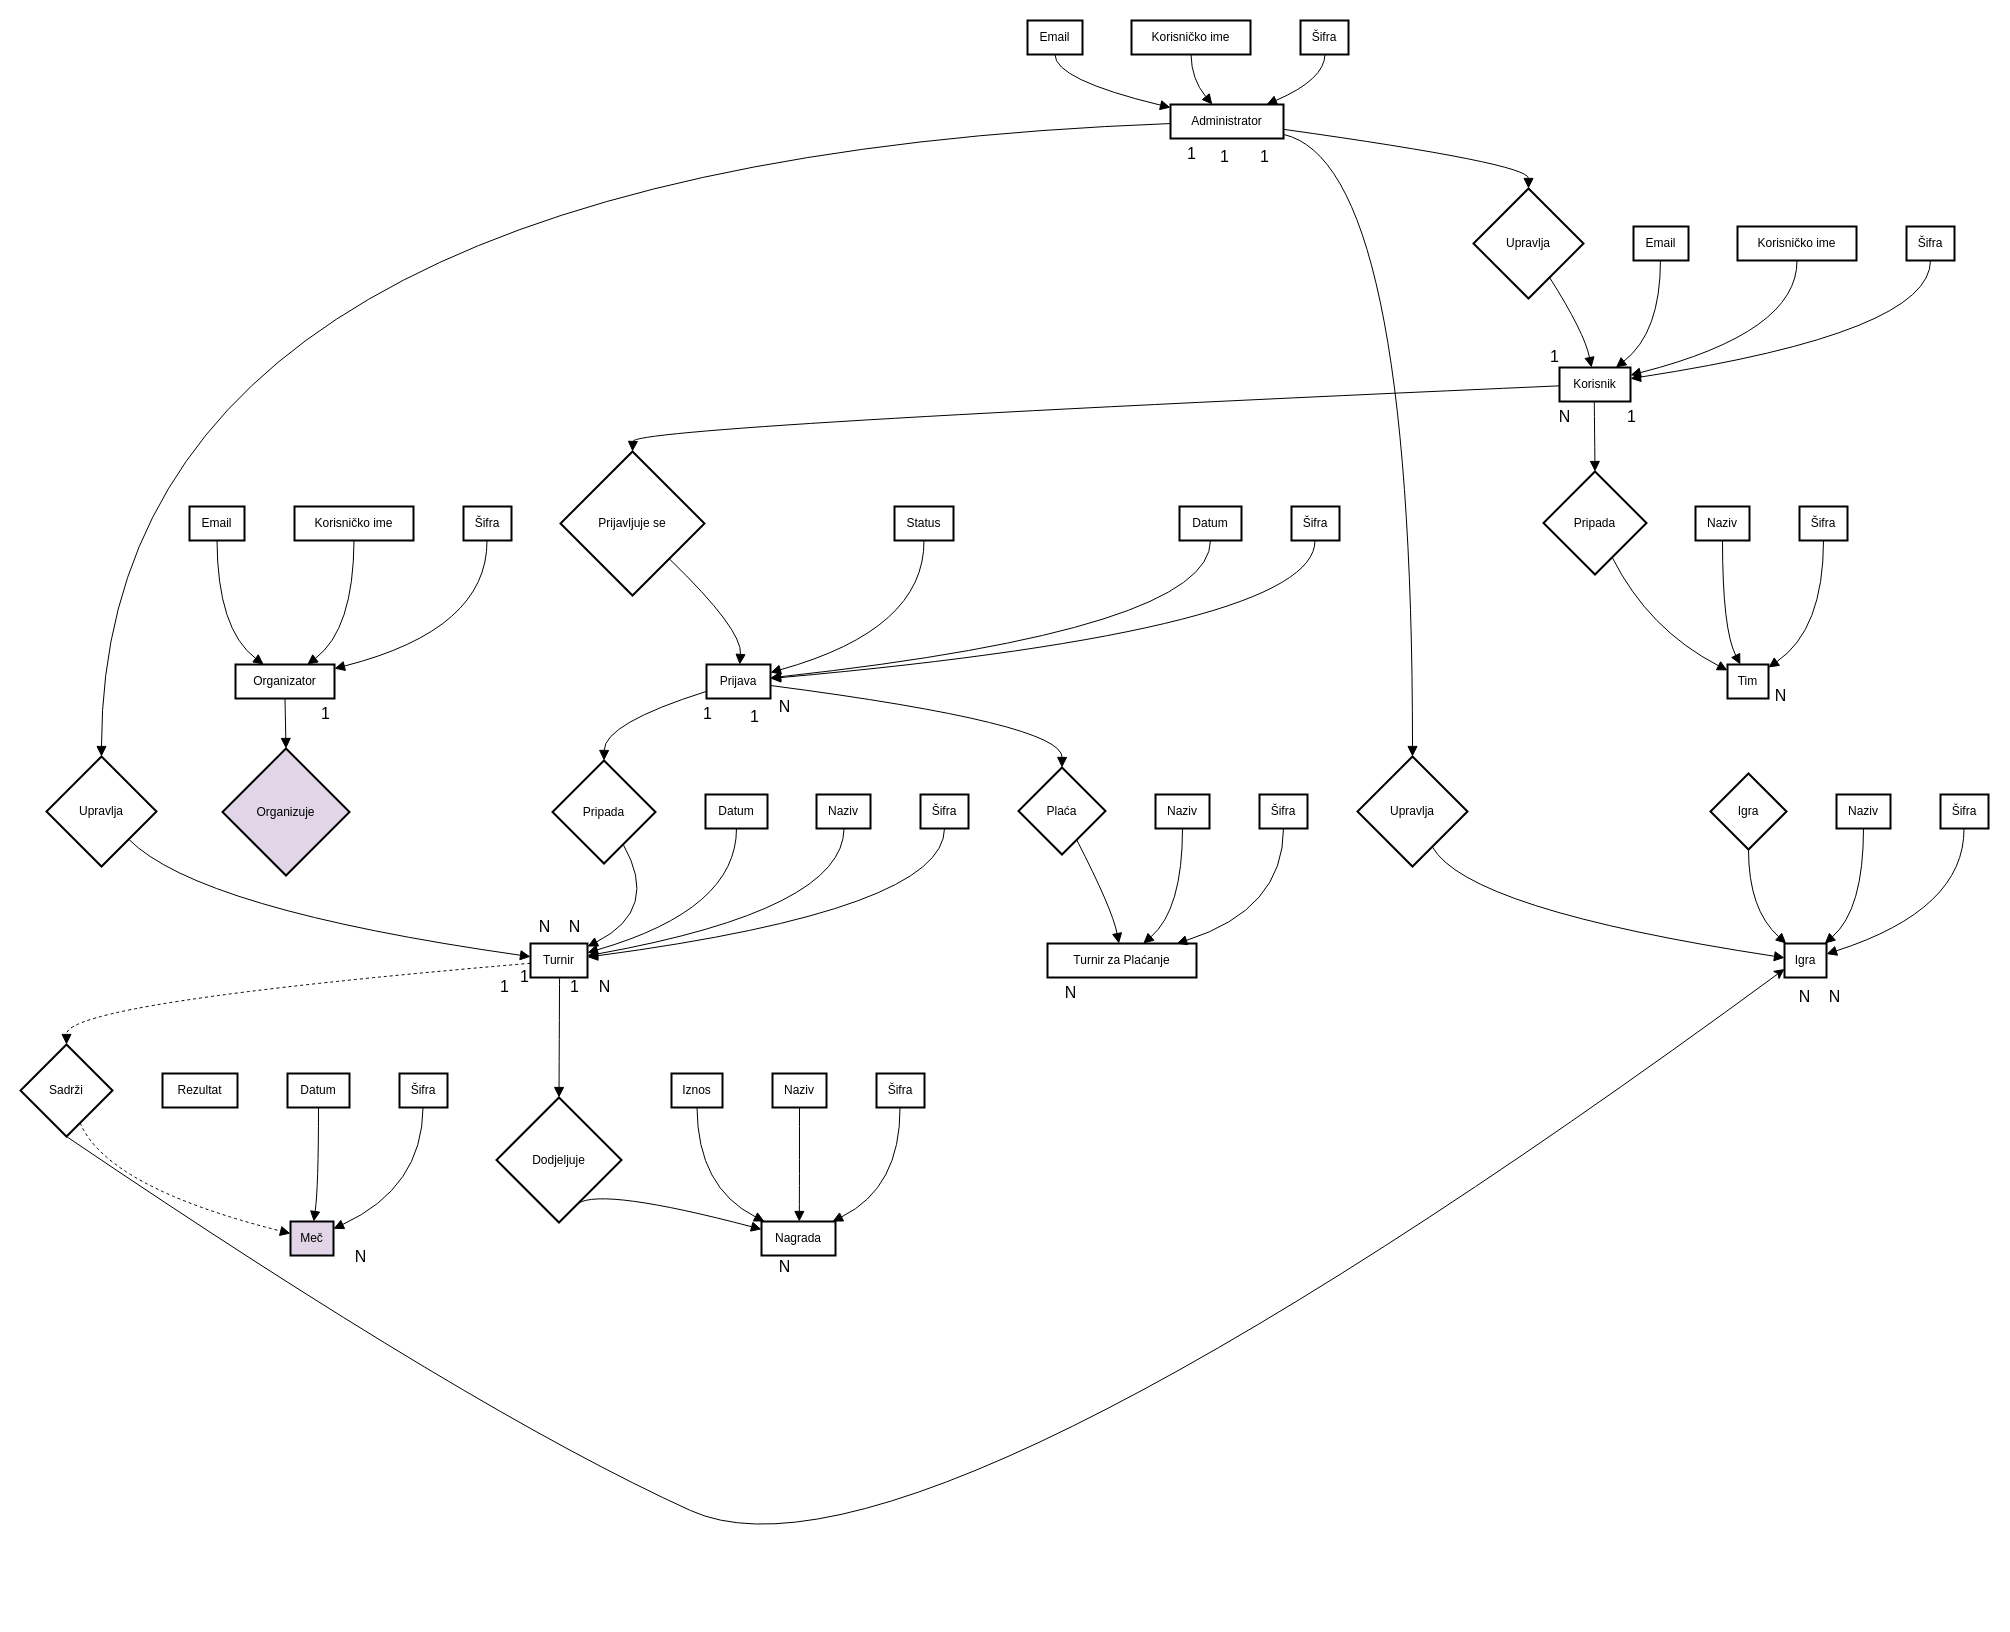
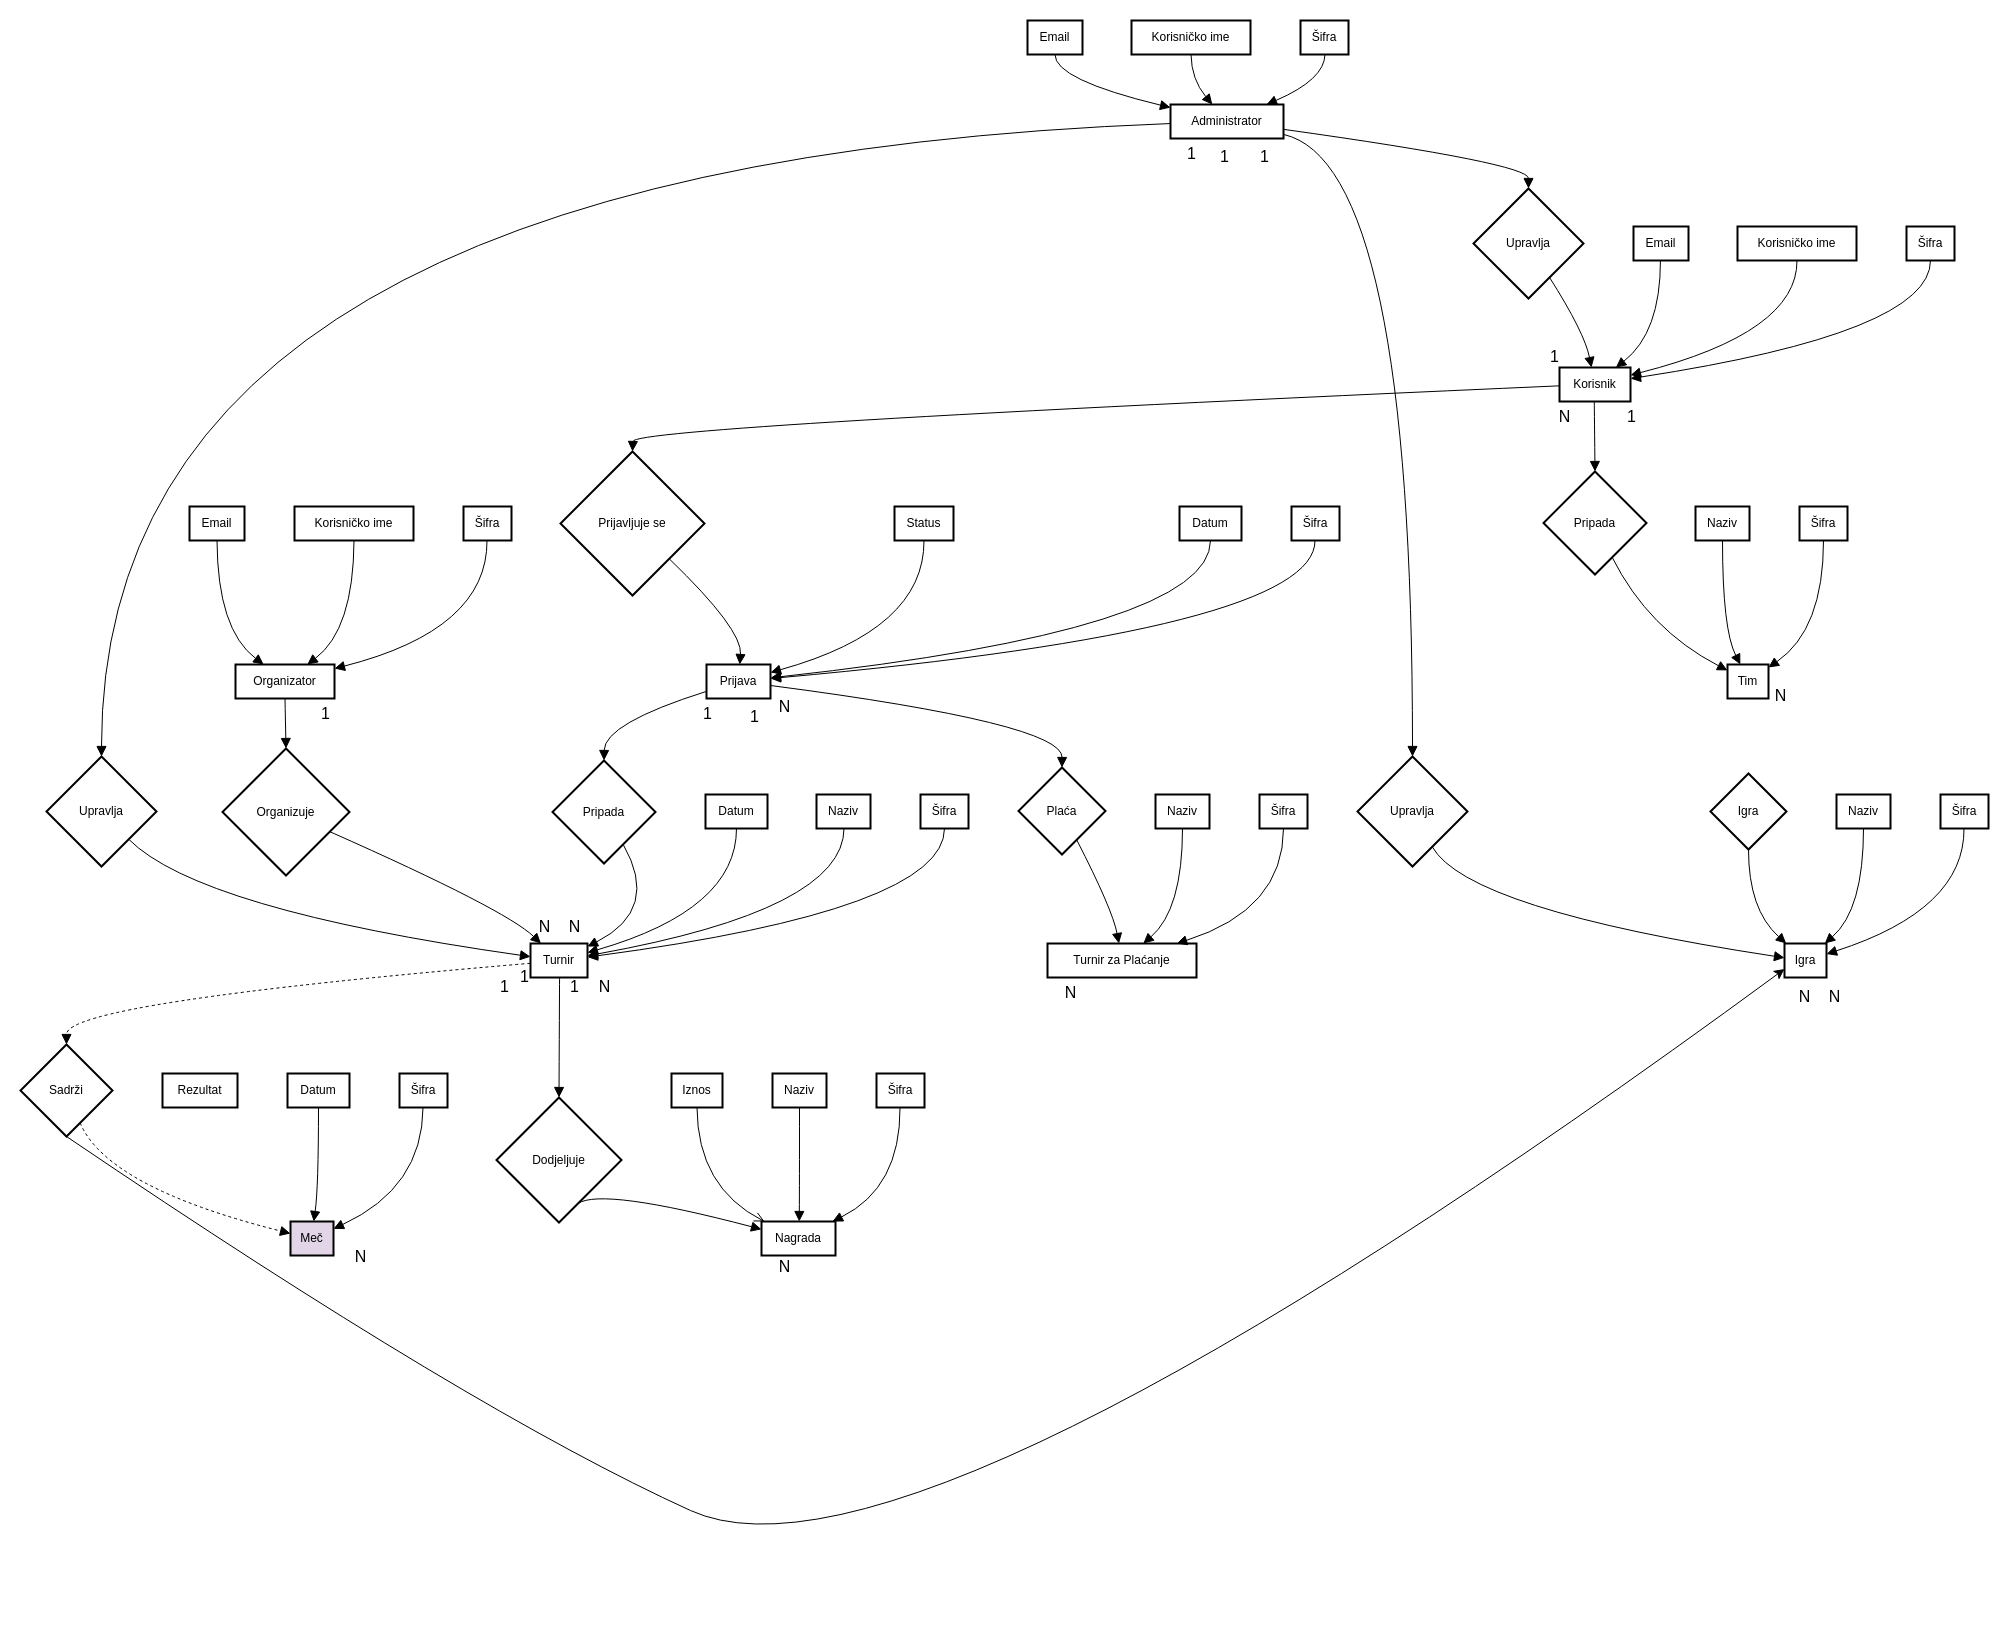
(286, 812) -> (286, 812)
none -> (434, 880)
(721, 1188) -> (724, 1190)
